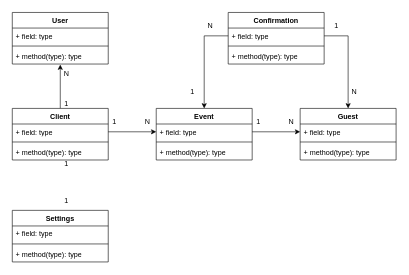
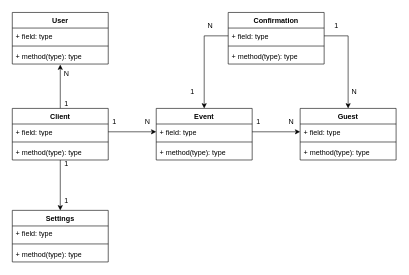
none -> (60, 204)
